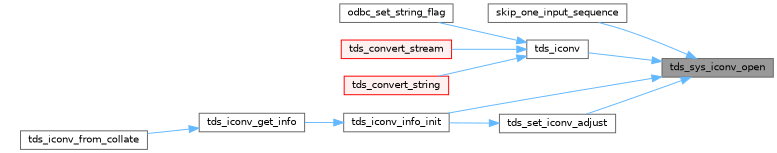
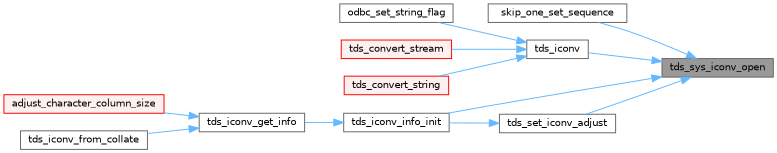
(558, 13) -> (558, 13)
none -> (84, 104)
